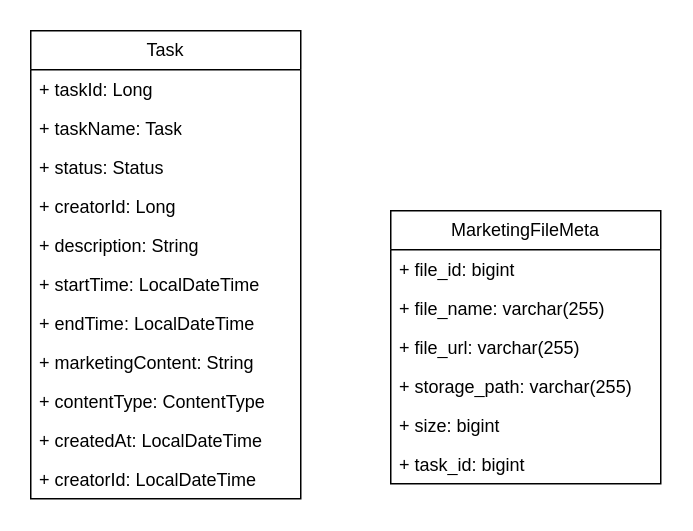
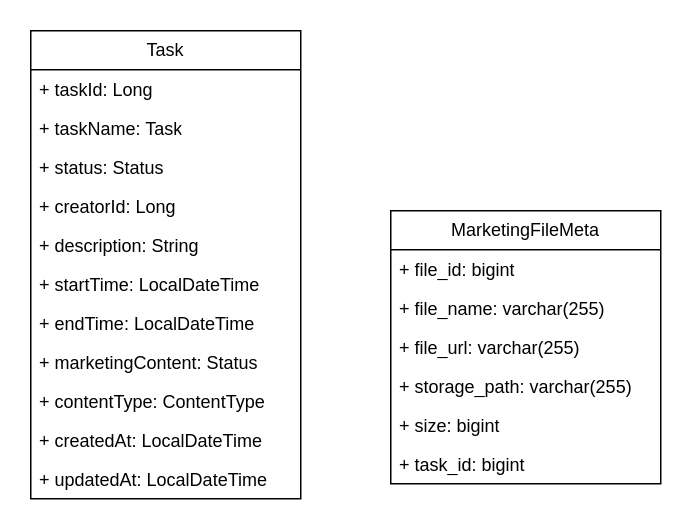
(159, 364) -> (161, 364)
(159, 481) -> (159, 481)
